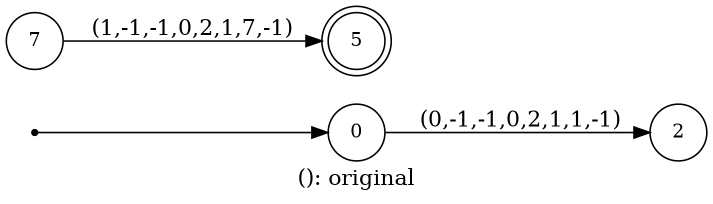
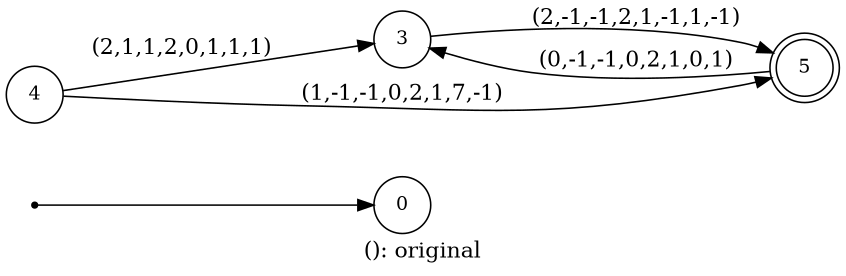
none -> (402, 39)
(35, 41) -> (35, 95)
(678, 133) -> none
